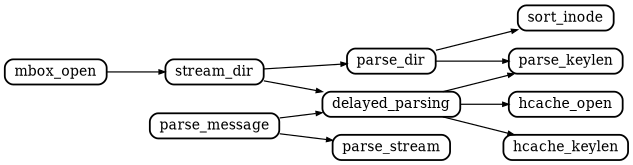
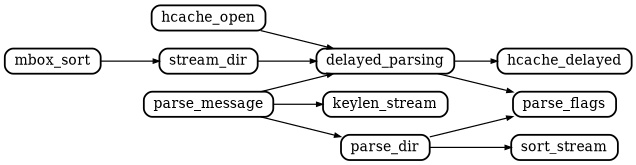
(566, 18) -> (565, 147)
(566, 61) -> (565, 104)
(302, 67) -> (297, 126)
(56, 72) -> (53, 61)
(482, 104) -> (294, 39)
(391, 147) -> (385, 104)
(566, 147) -> (565, 61)
